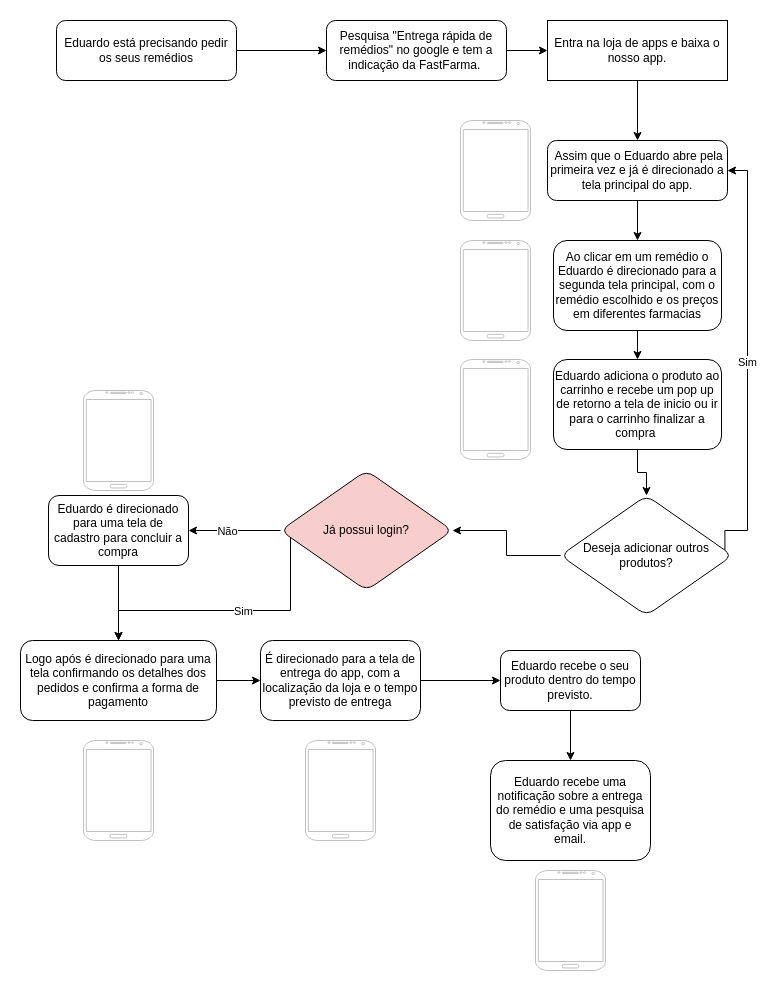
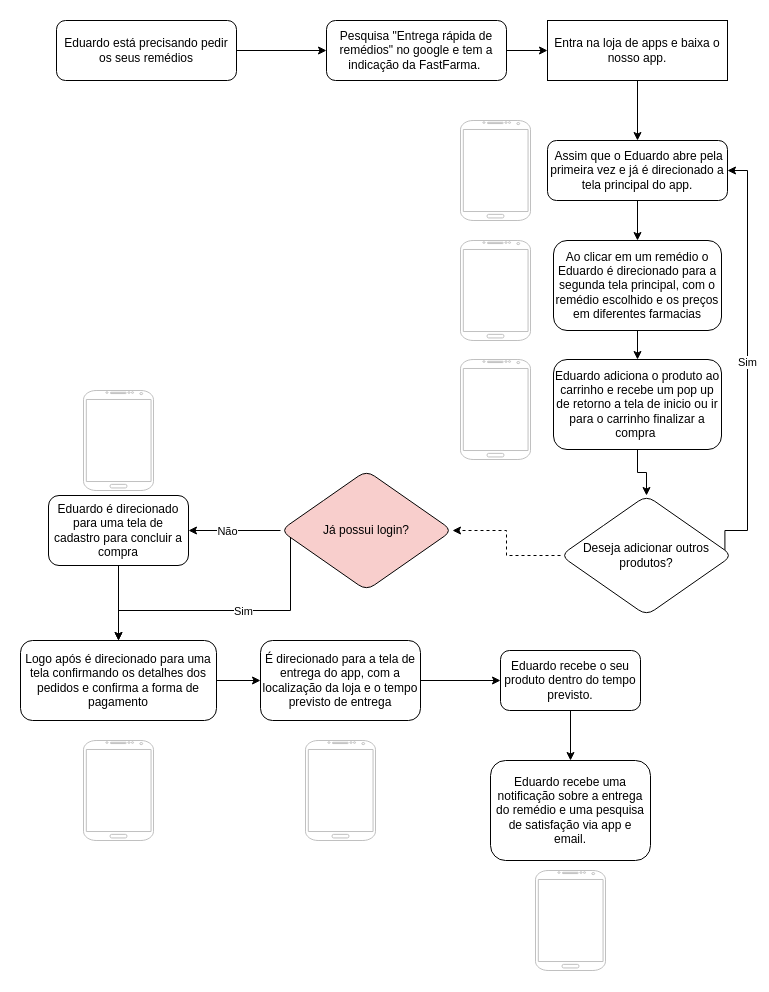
(507, 546) -> (507, 546)
